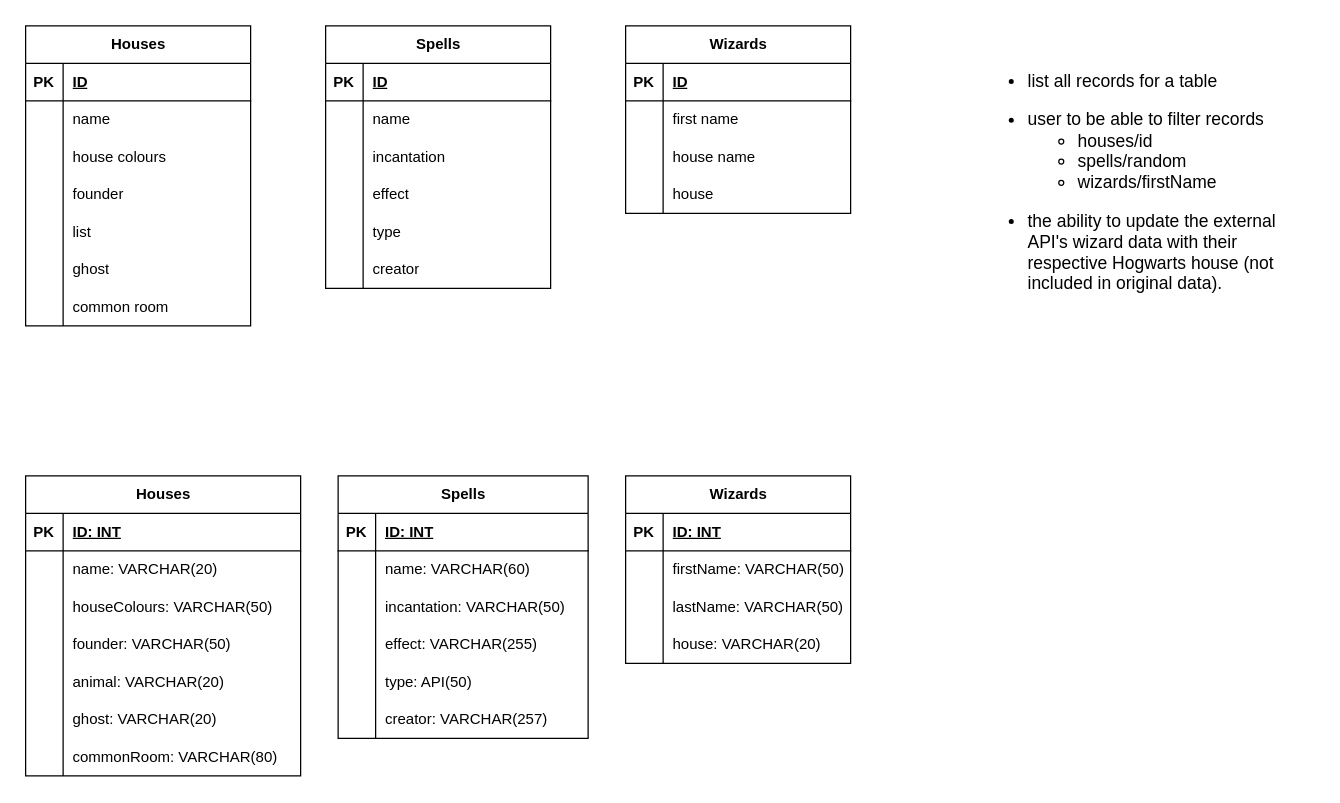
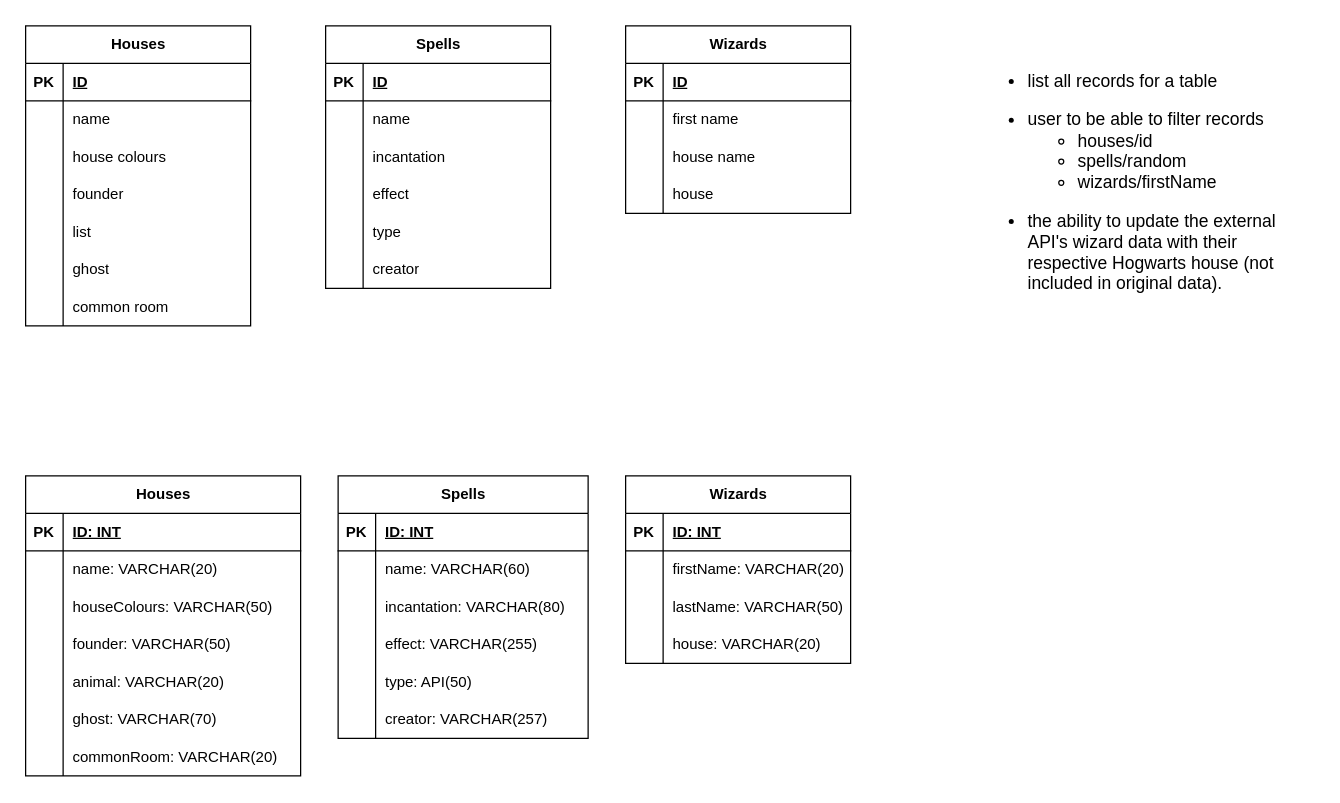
(760, 569) -> (760, 569)
(479, 607) -> (479, 607)
(145, 719) -> (145, 719)
(166, 757) -> (166, 757)
